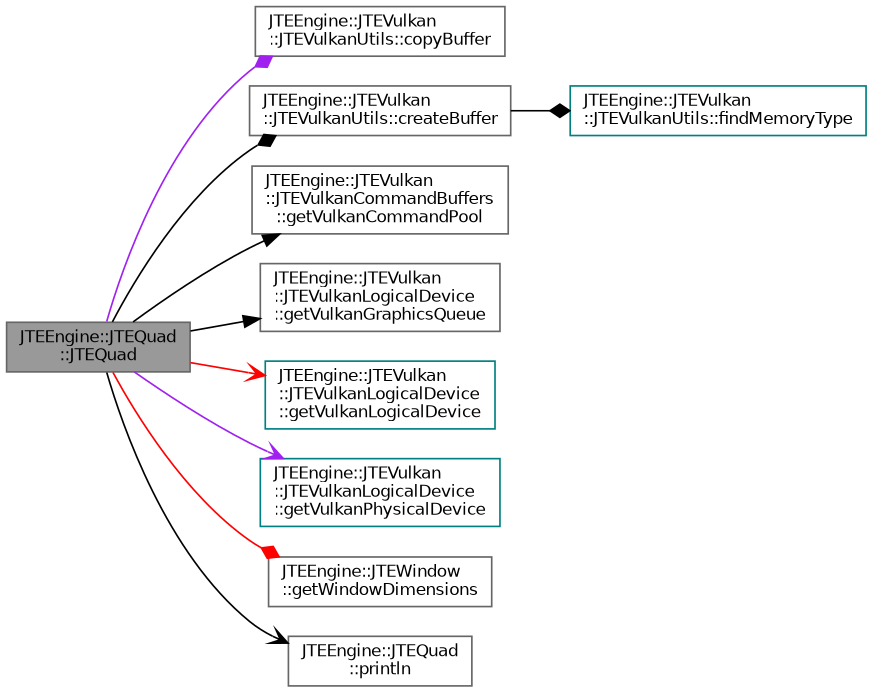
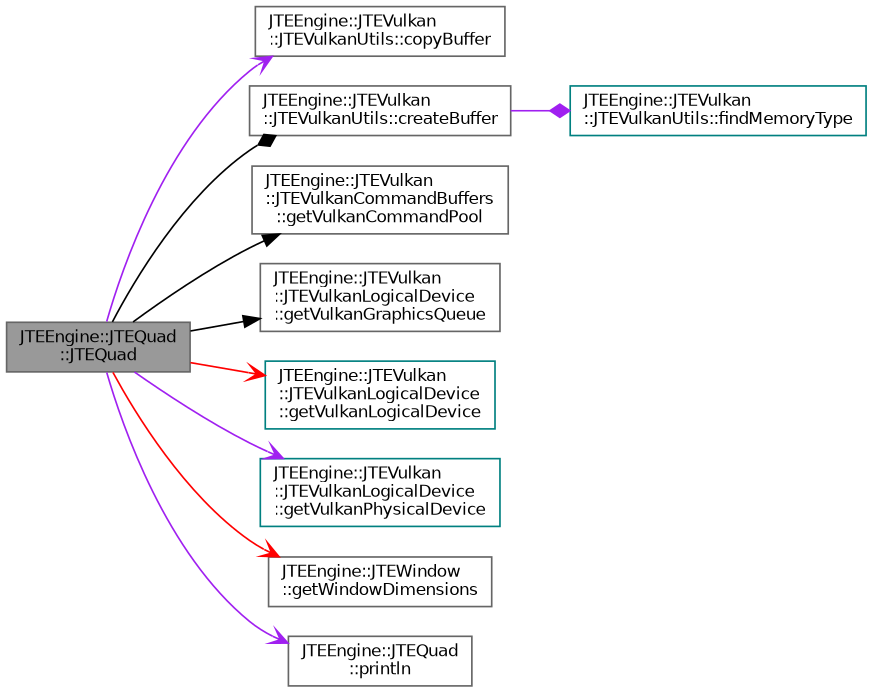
(530, 111) -> (530, 111)
(163, 183) -> (163, 182)
(177, 469) -> (178, 470)
(168, 519) -> (168, 519)
